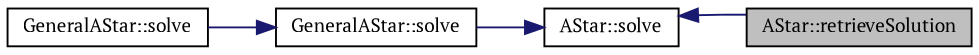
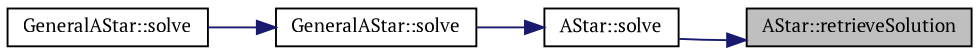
(722, 15) -> (703, 40)
